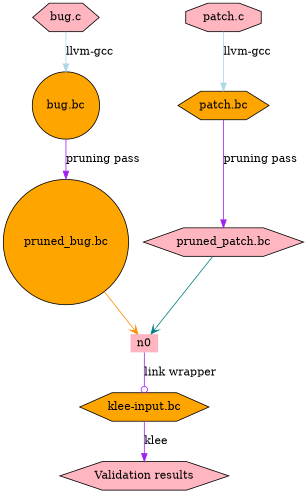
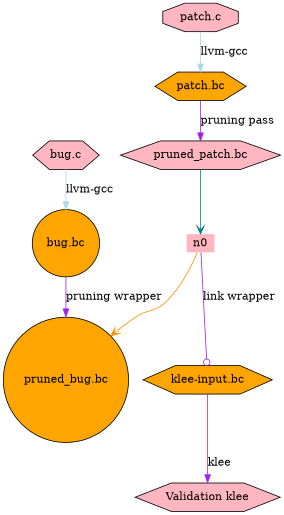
(103, 159) -> (114, 297)
(119, 310) -> (167, 301)
(144, 476) -> (208, 497)
